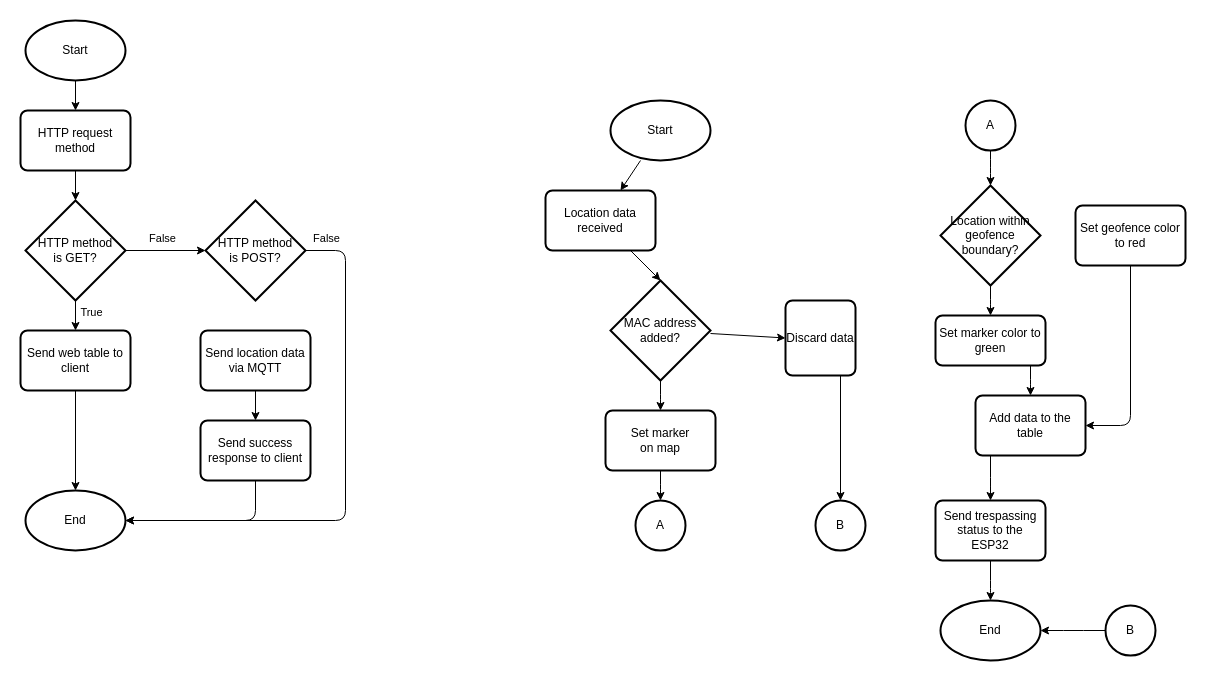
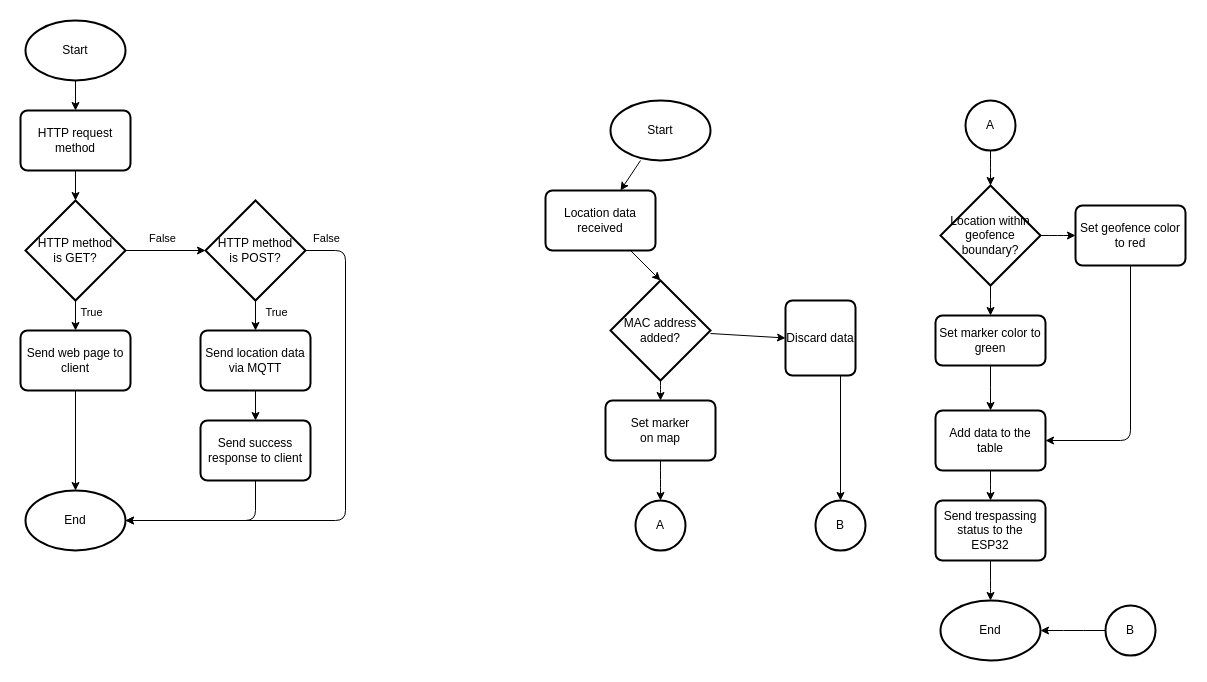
none -> (1055, 236)
none -> (256, 312)
(76, 361) -> (76, 361)
(1031, 426) -> (991, 441)
(661, 441) -> (661, 431)
